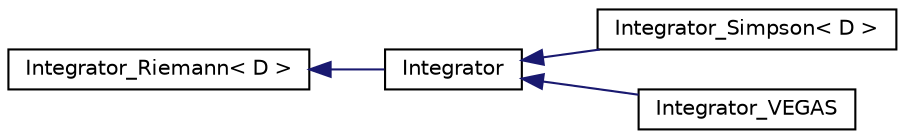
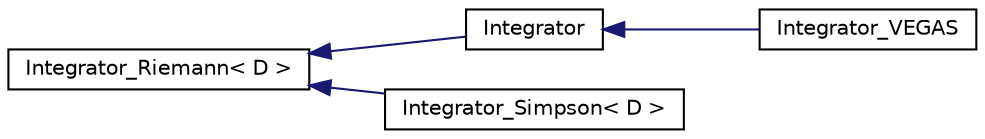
(571, 53) -> (358, 91)
